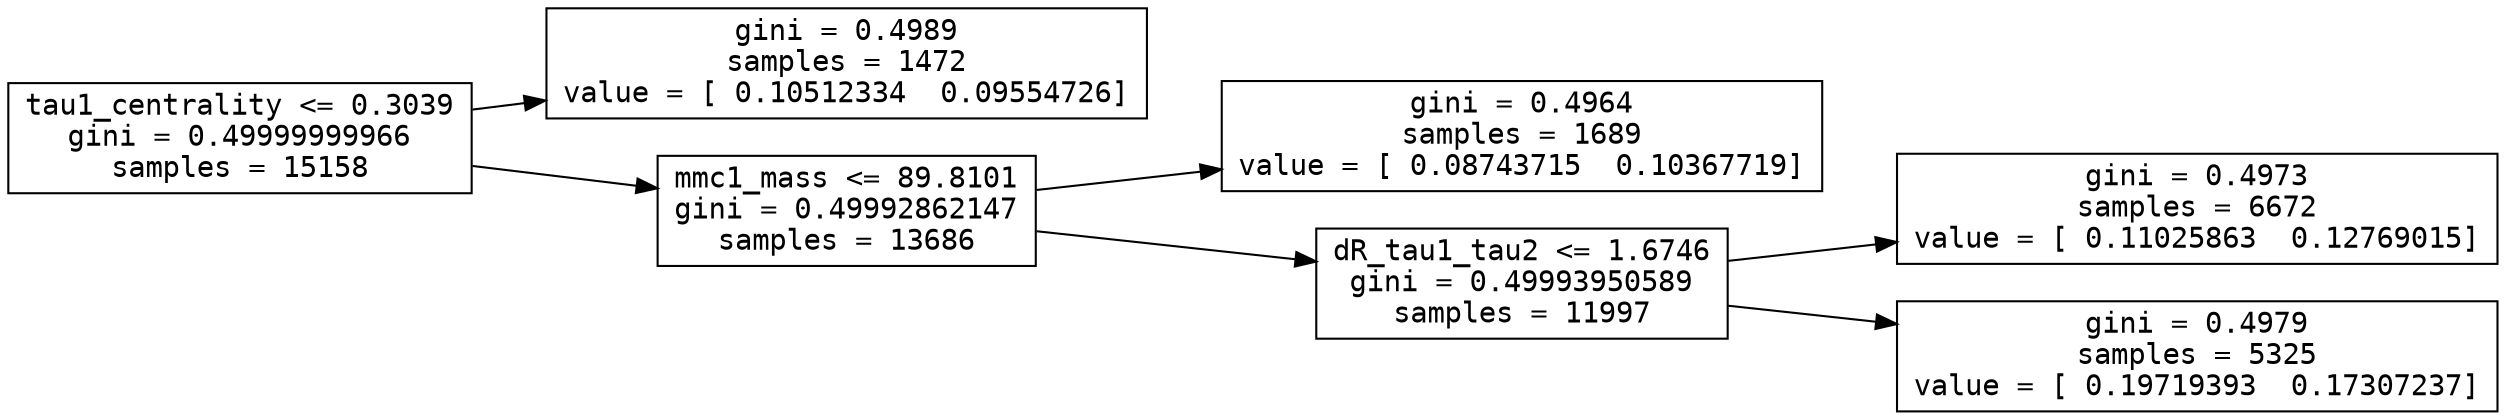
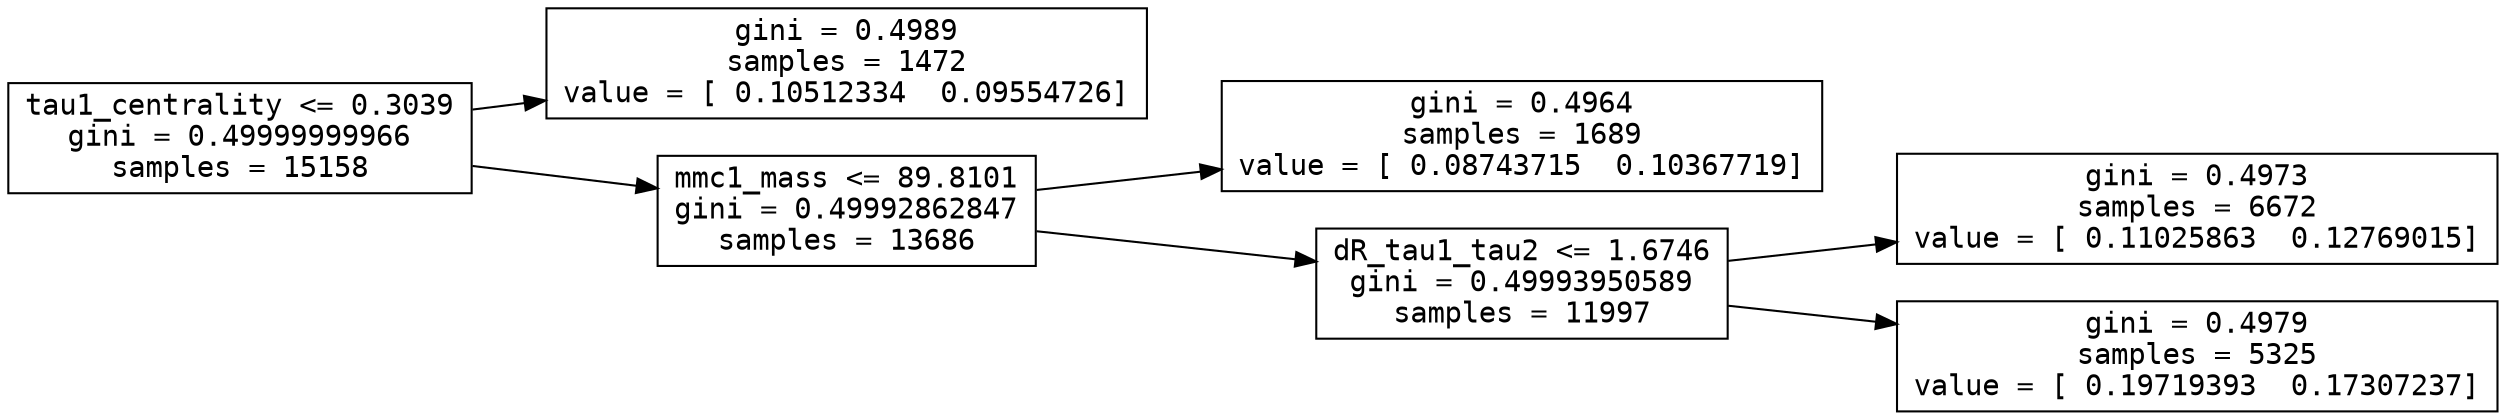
(847, 211) -> (847, 211)
